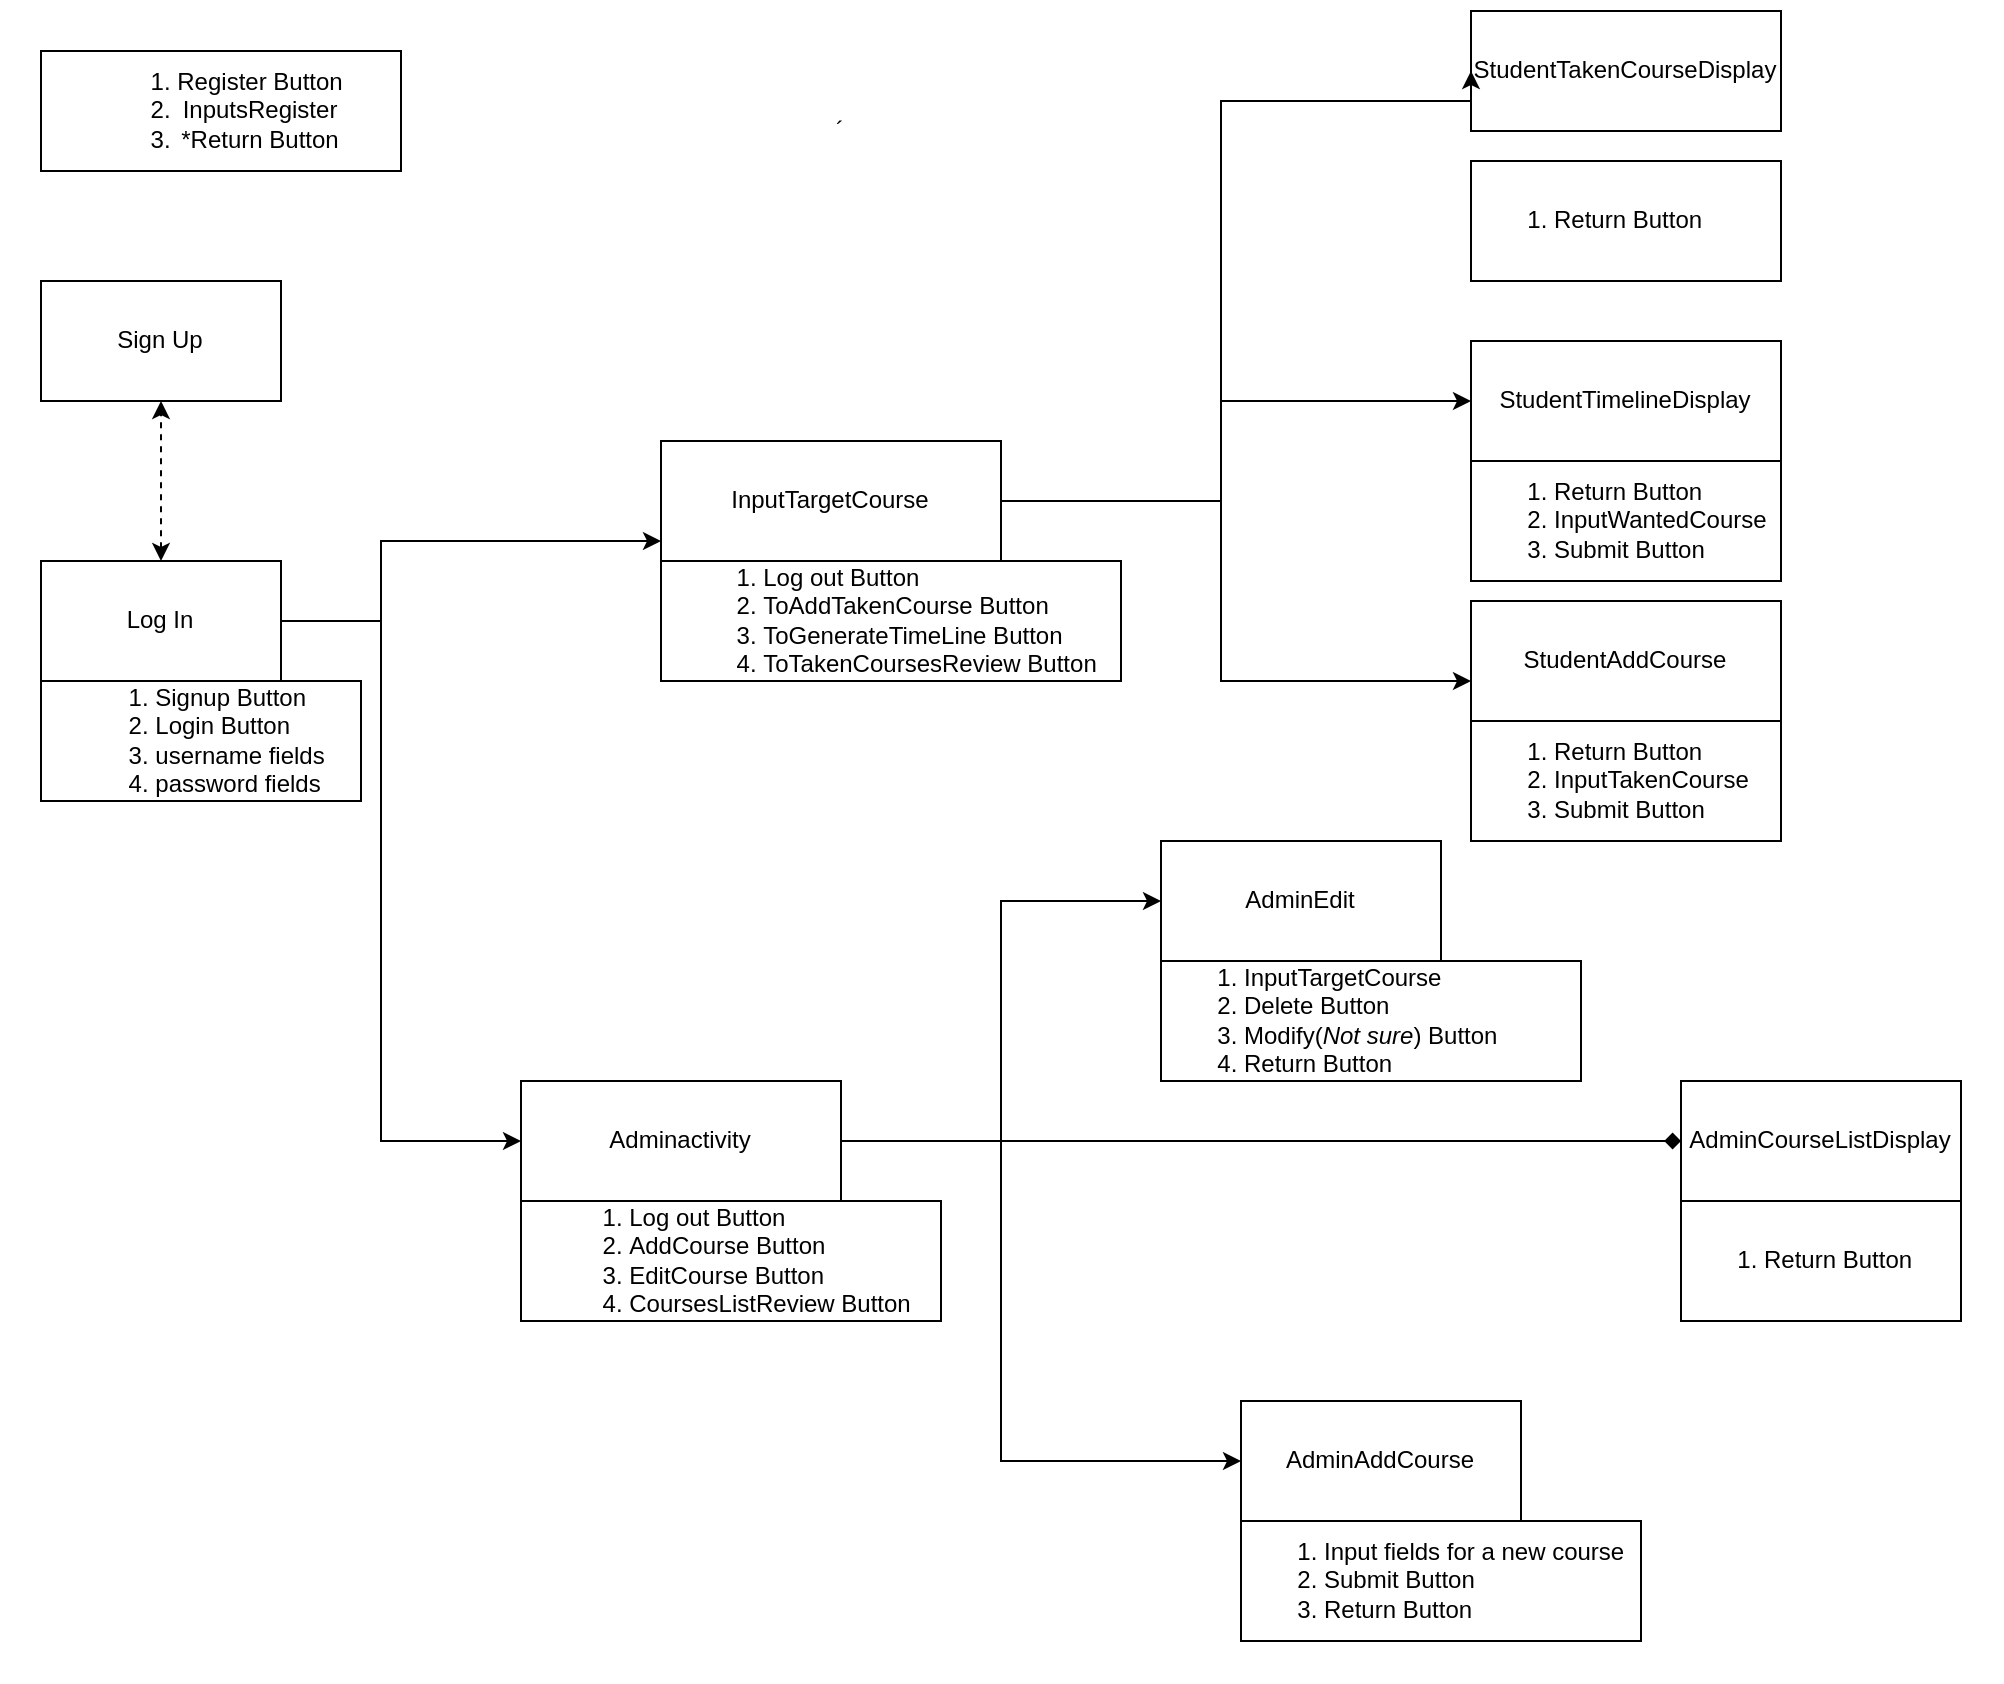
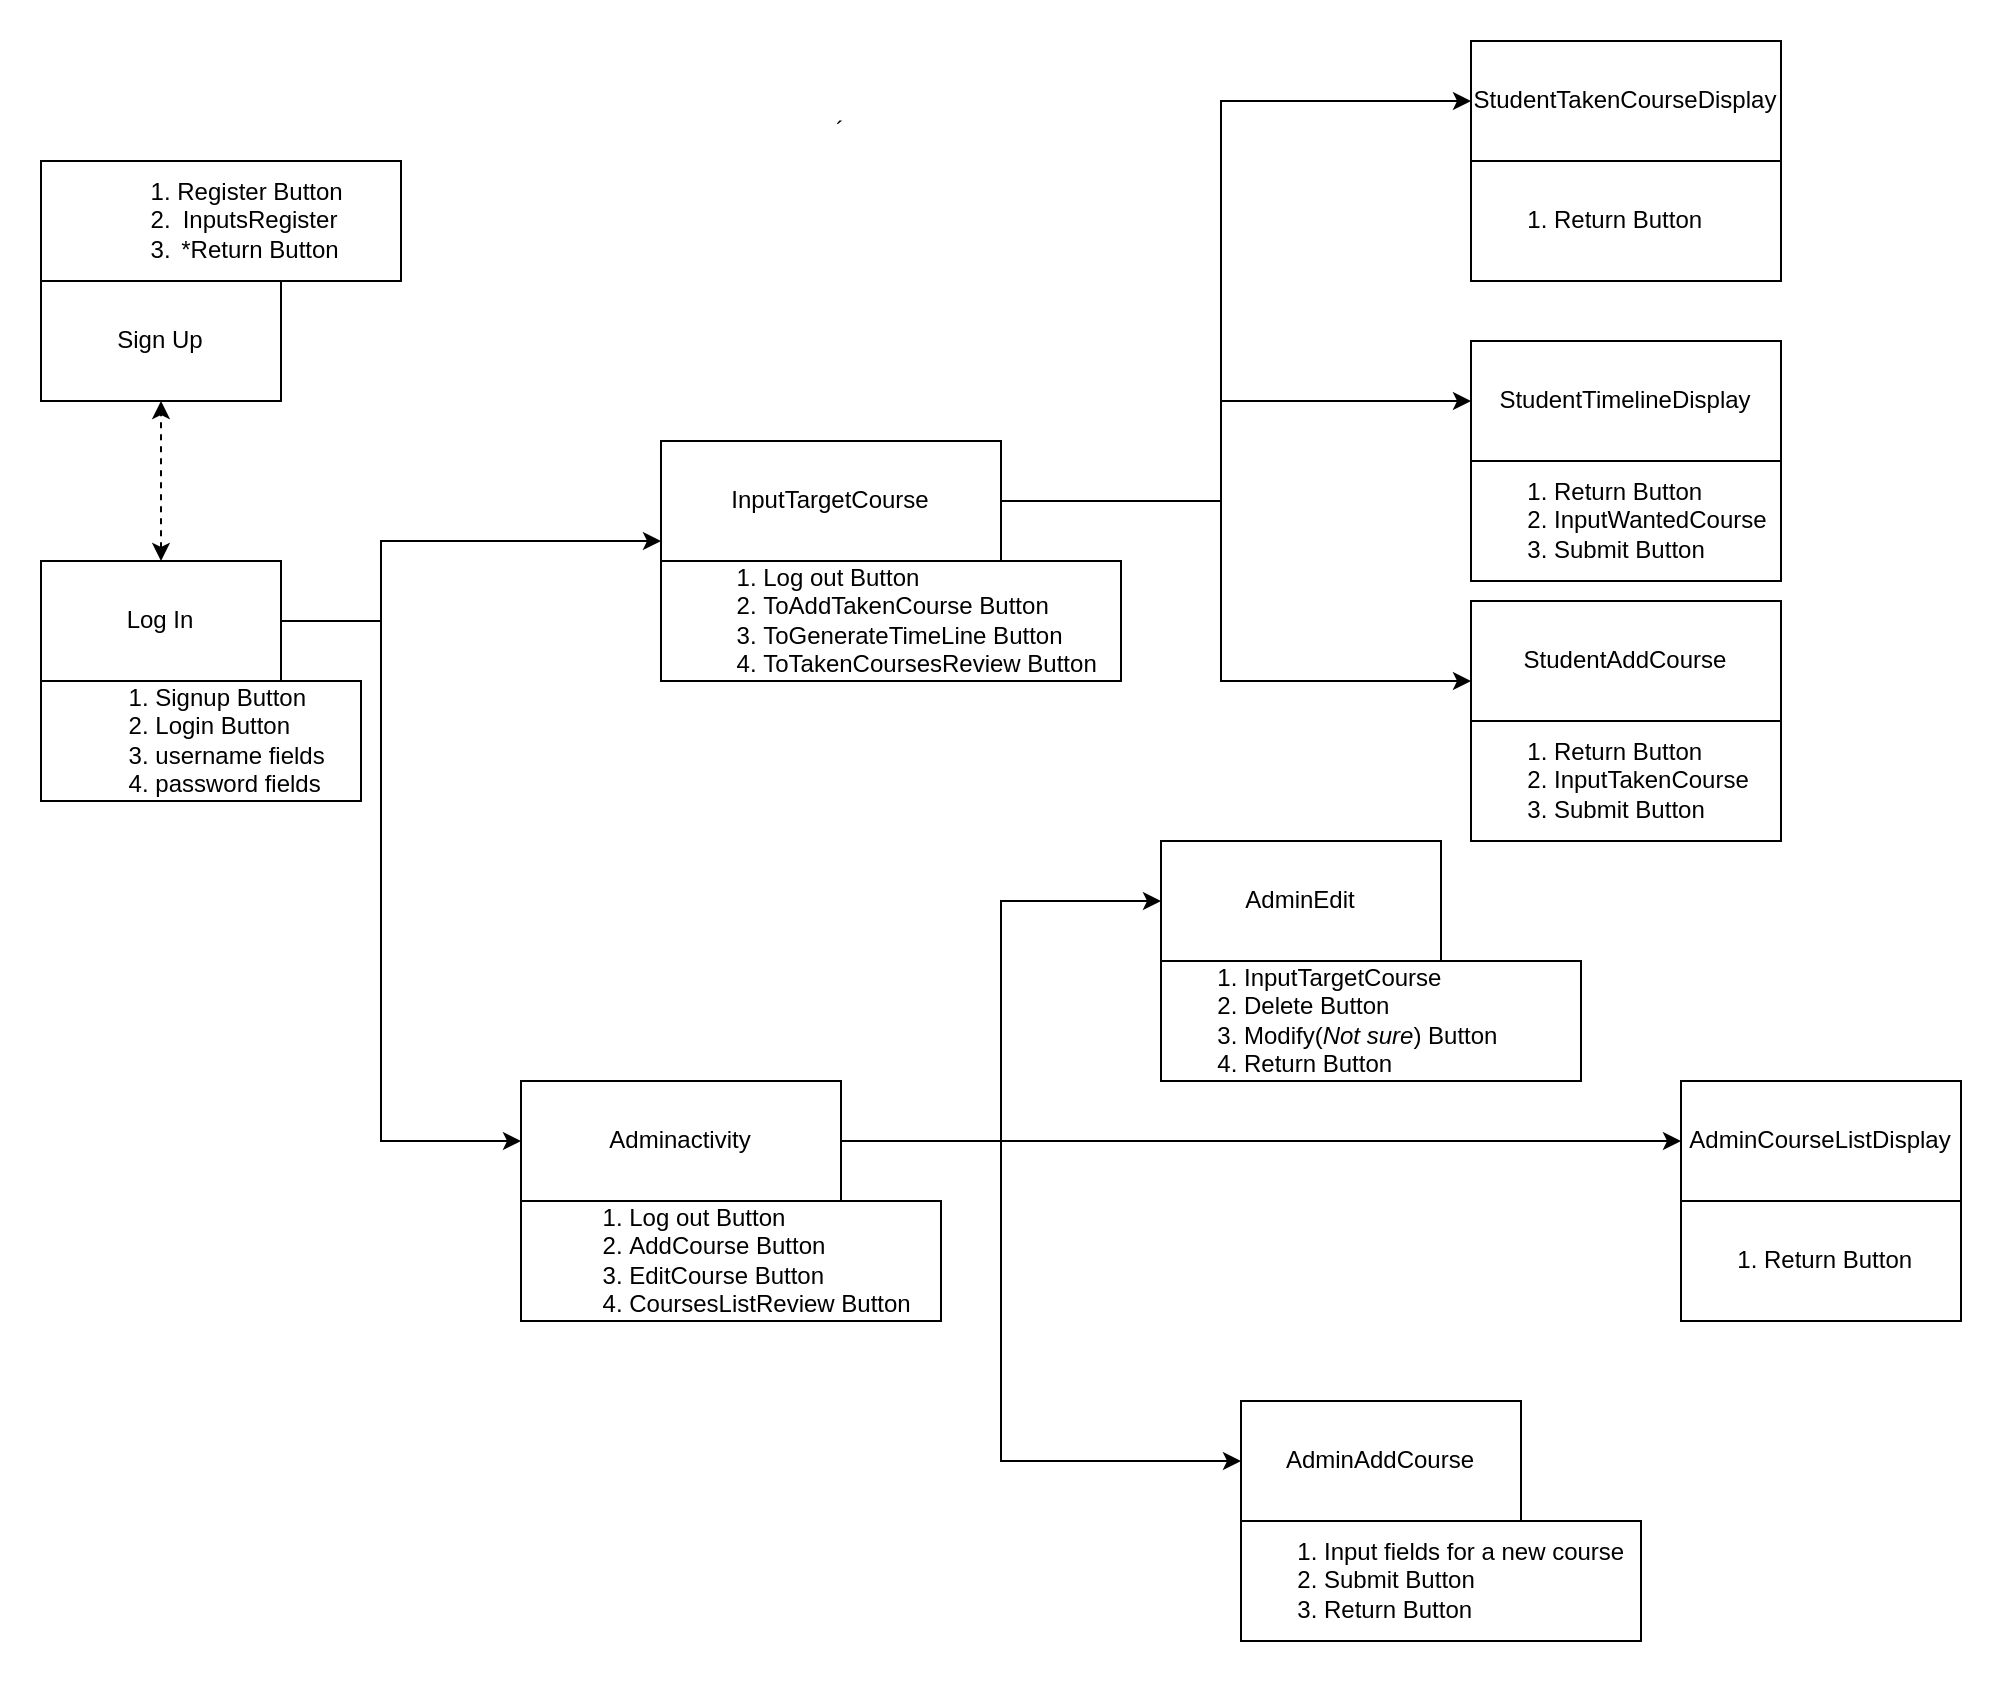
(1626, 71) -> (1626, 101)
(221, 111) -> (221, 221)
(1664, 1141) -> (1665, 1141)
